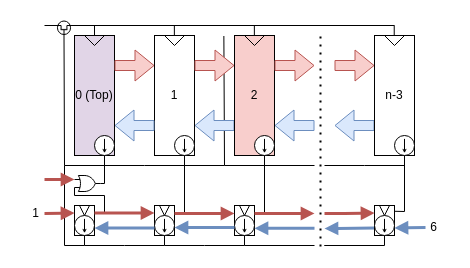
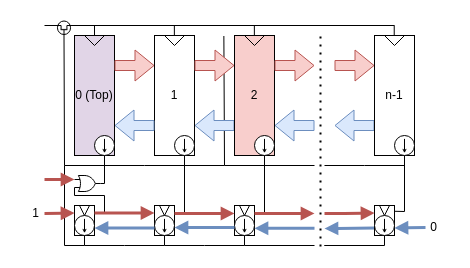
(395, 96) -> (395, 96)
(434, 228) -> (434, 228)
